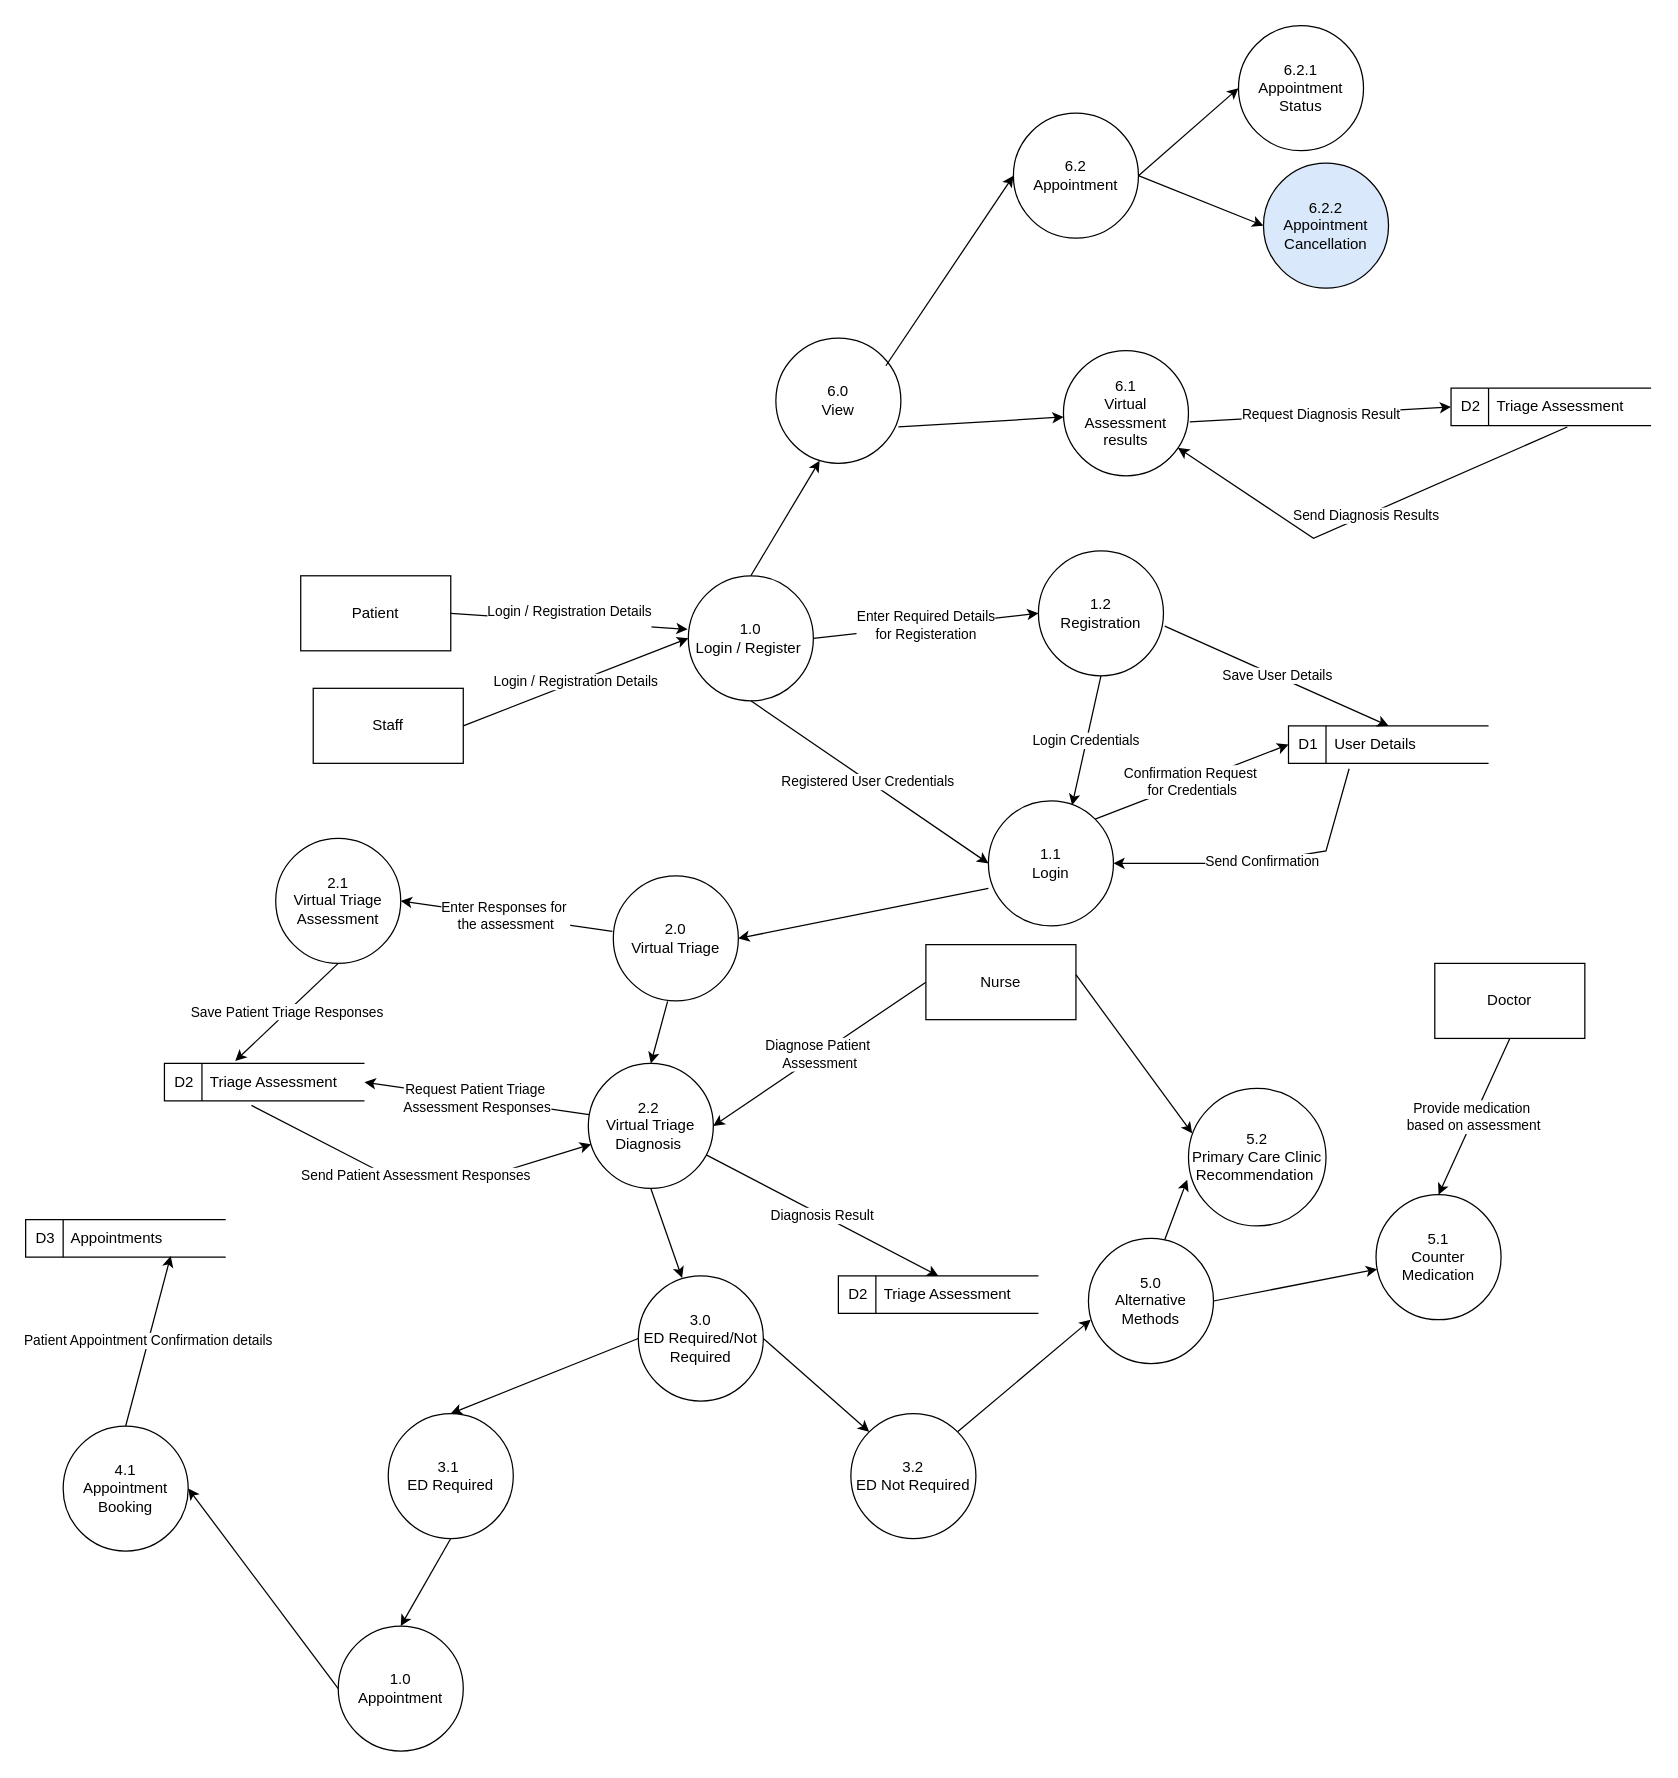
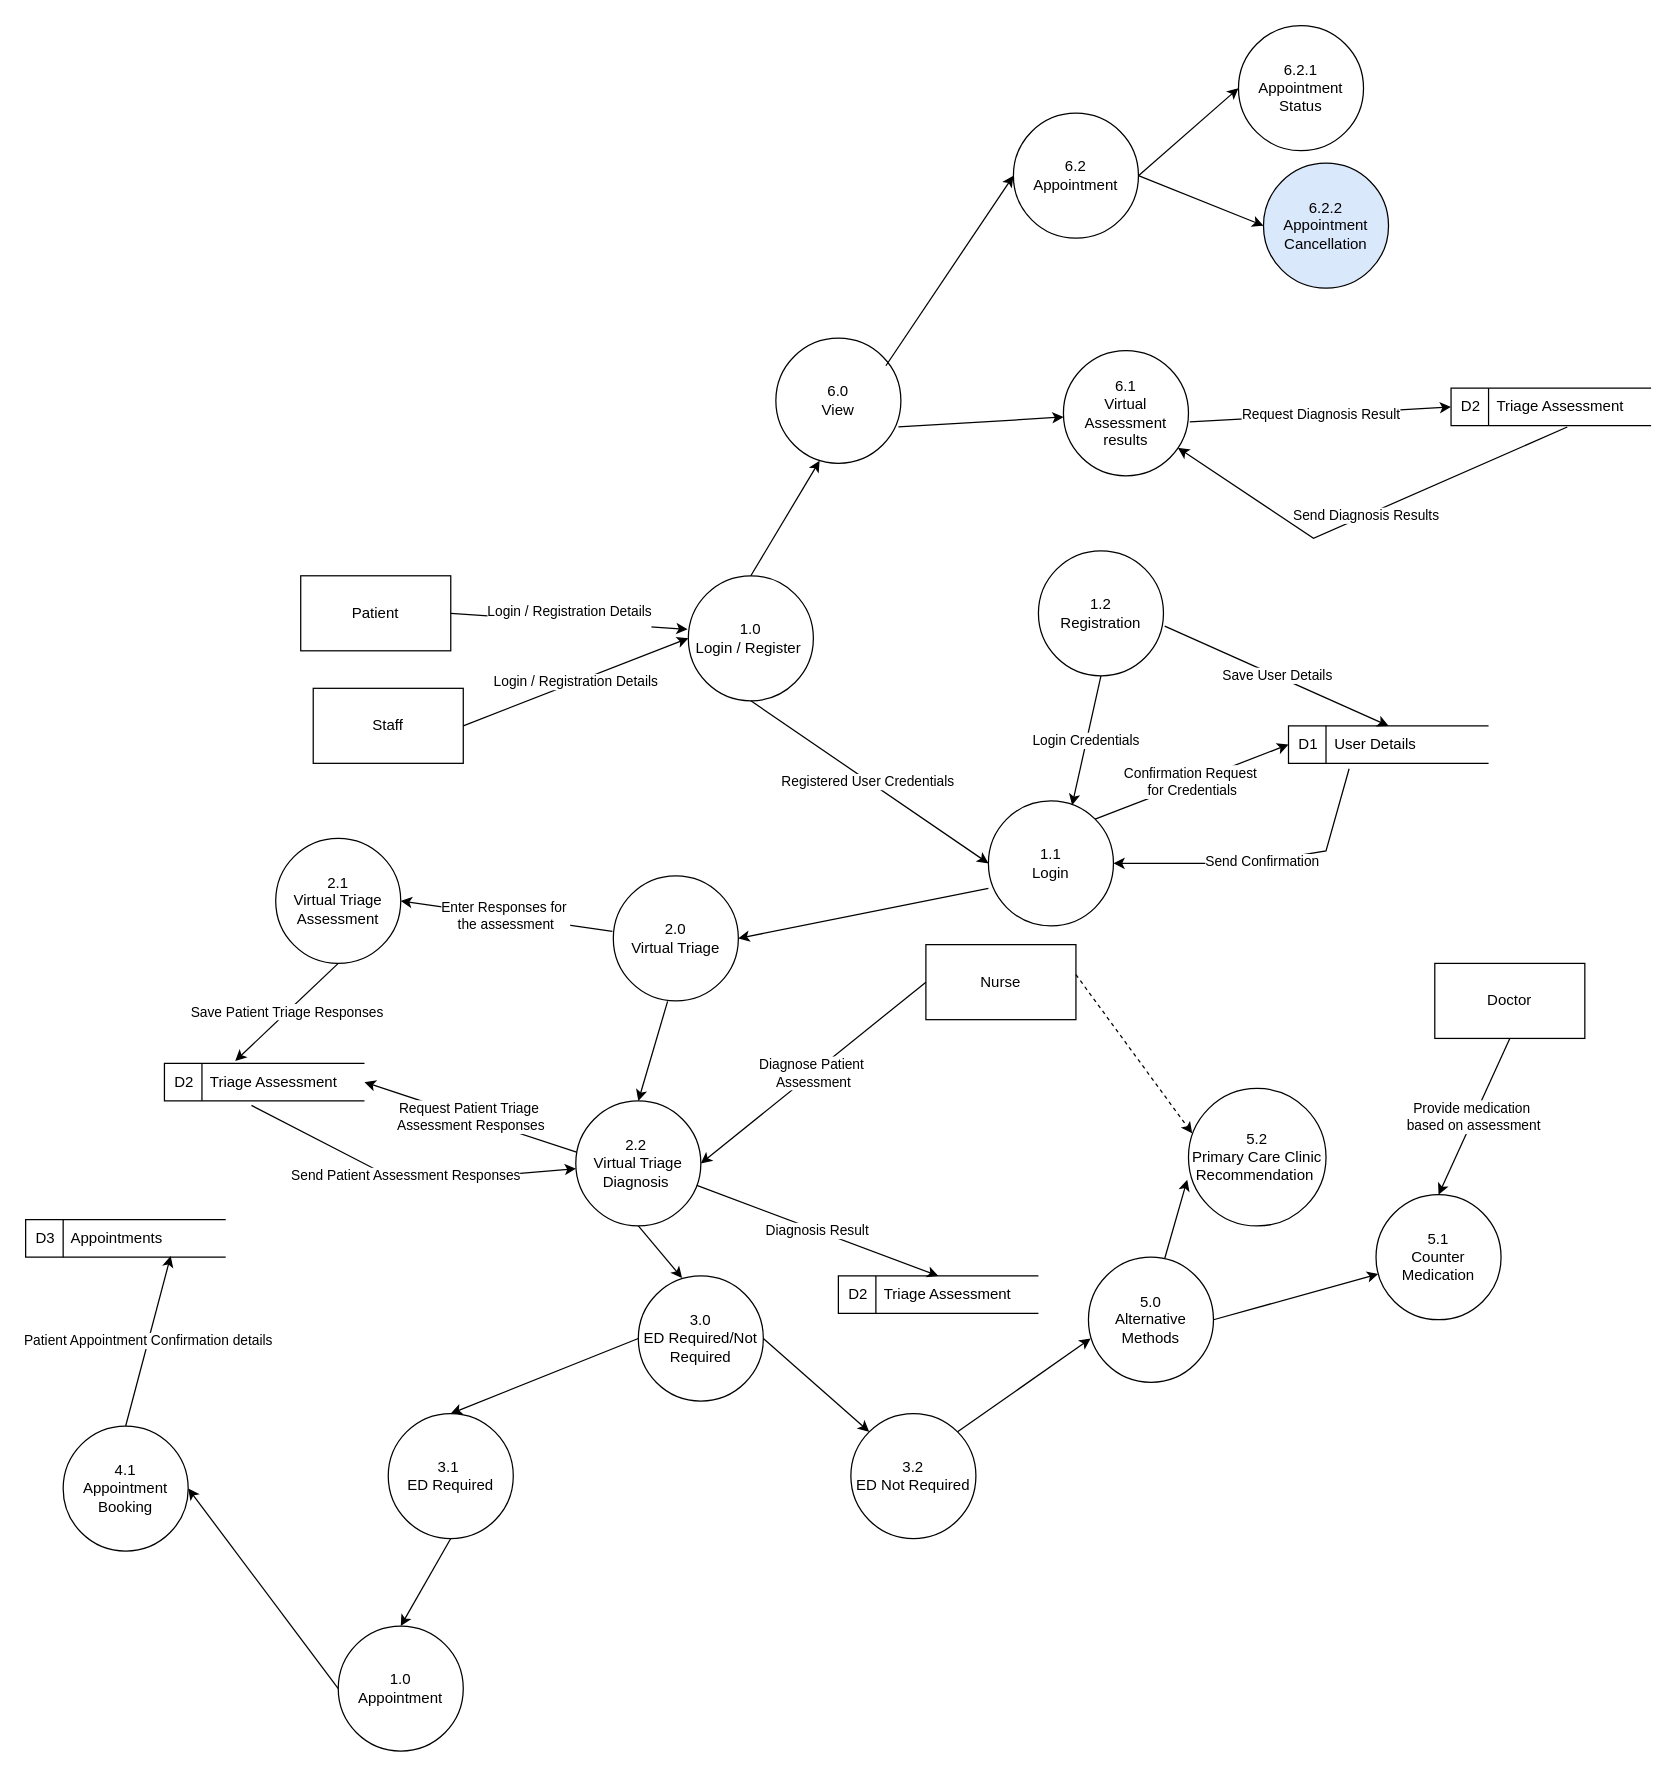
(992, 618) -> none
(1132, 1051) -> (1132, 1051)
(651, 1126) -> (638, 1163)
(1151, 1301) -> (1151, 1319)
